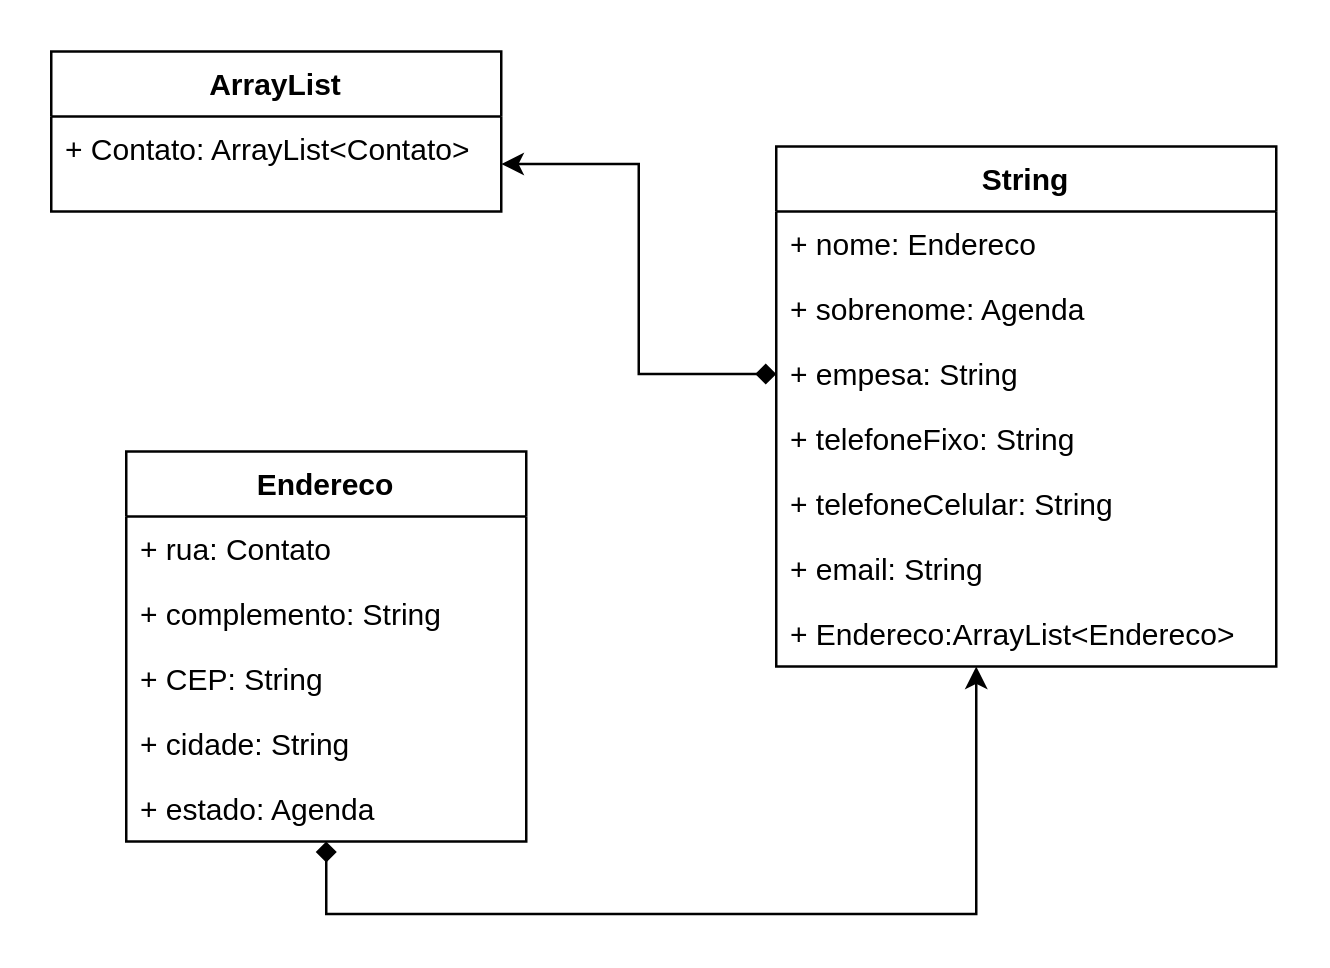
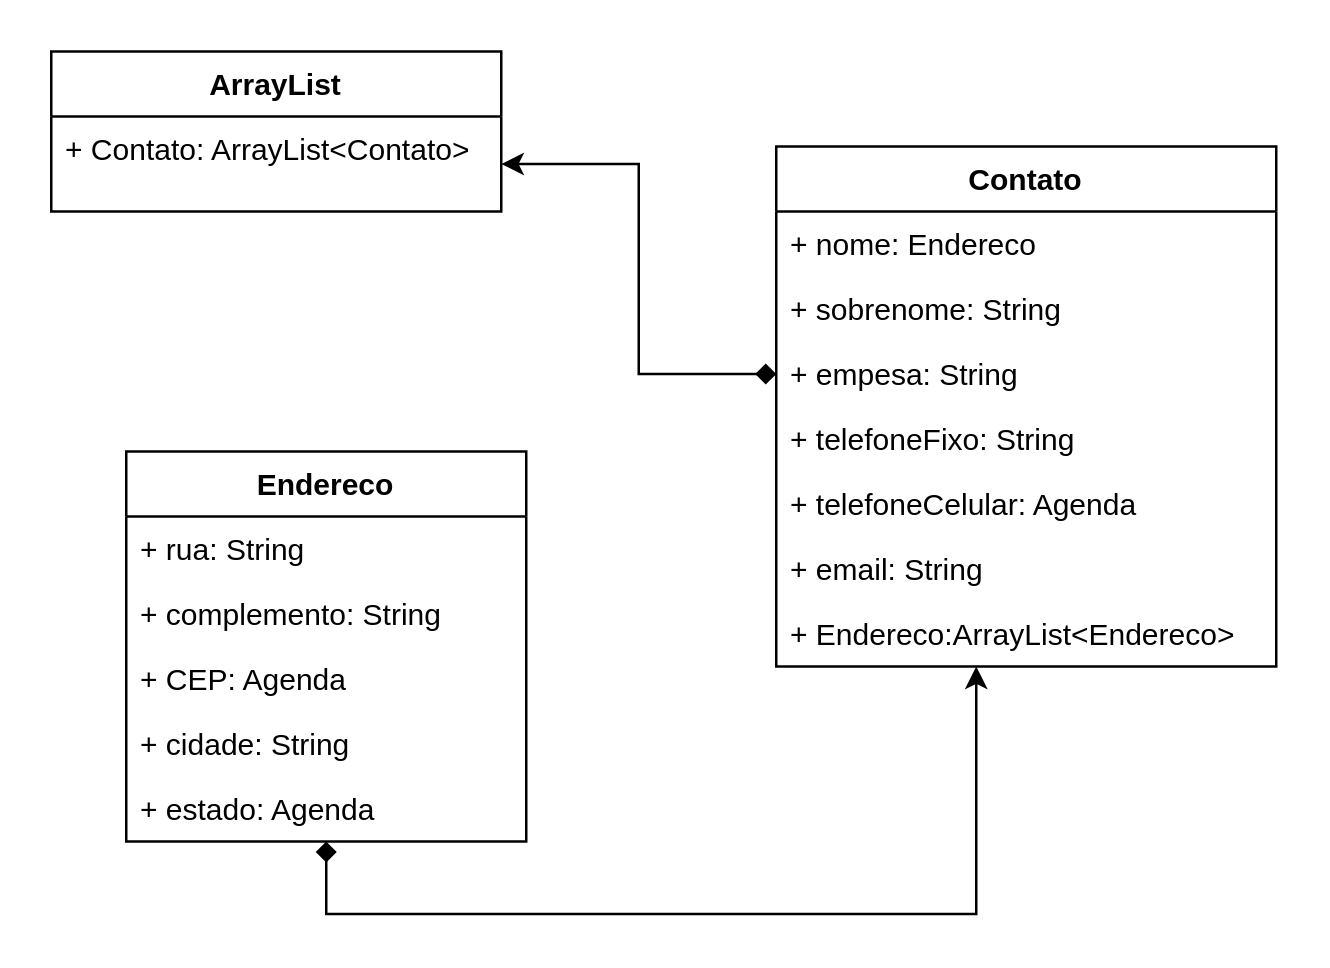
(1025, 180) -> (1025, 180)
(938, 310) -> (934, 310)
(973, 505) -> (977, 505)
(246, 550) -> (234, 550)
(234, 680) -> (238, 680)
